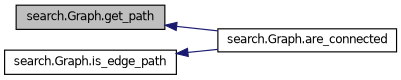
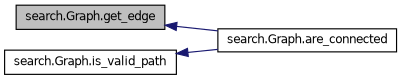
(90, 17) -> (90, 17)
(90, 62) -> (90, 62)
